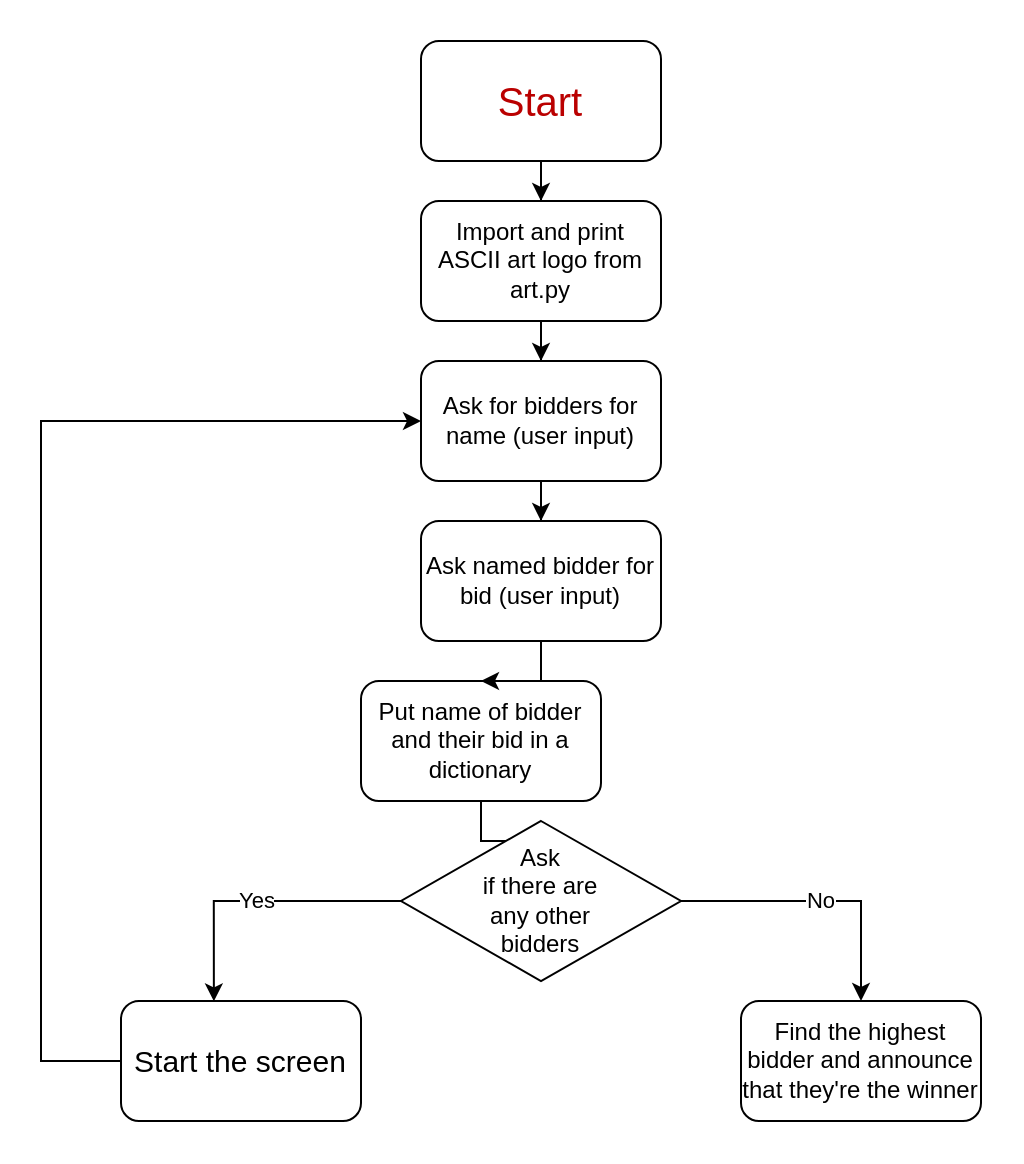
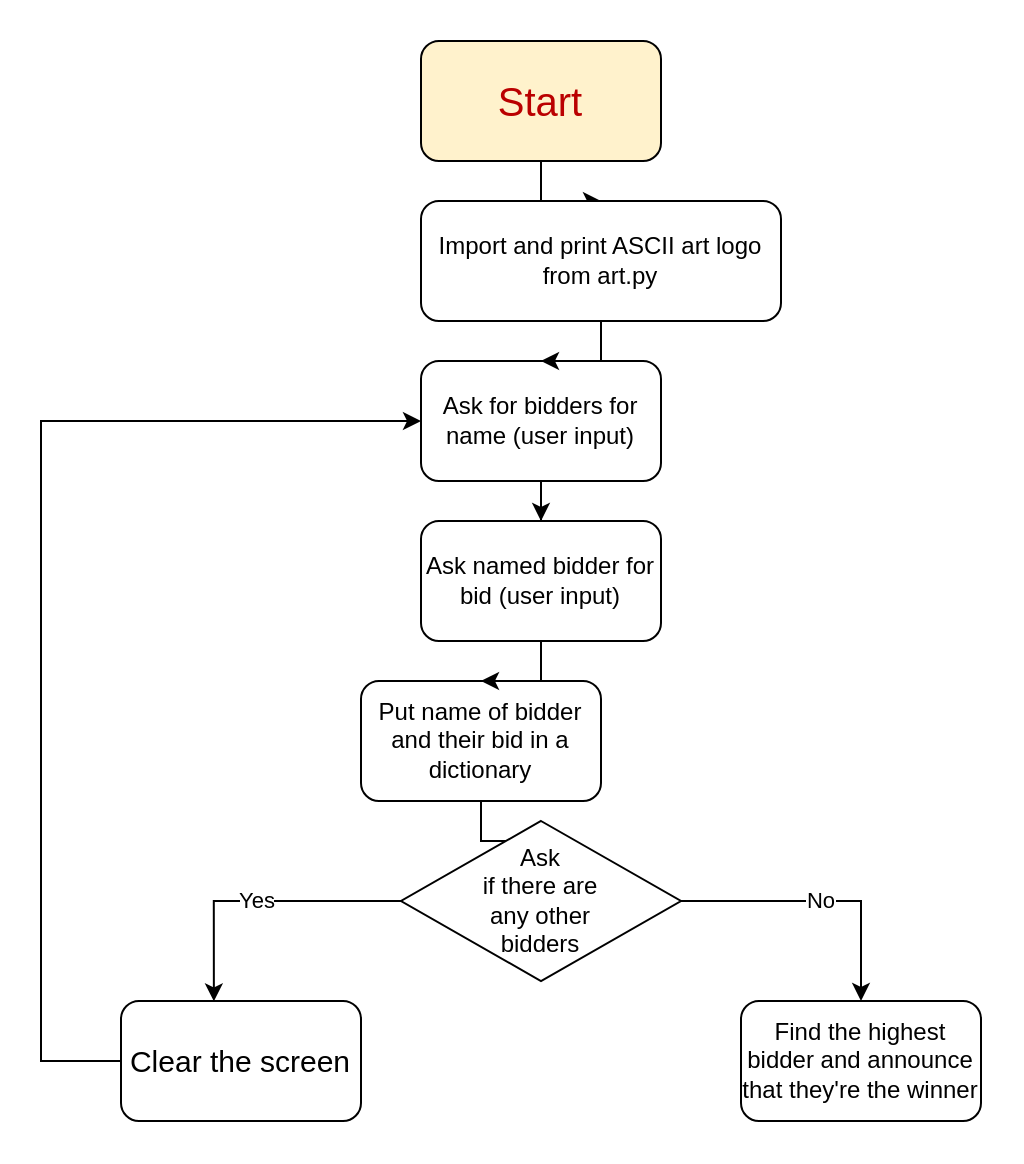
(541, 101) -> (541, 101)
(541, 261) -> (601, 261)
(241, 1061) -> (241, 1061)
